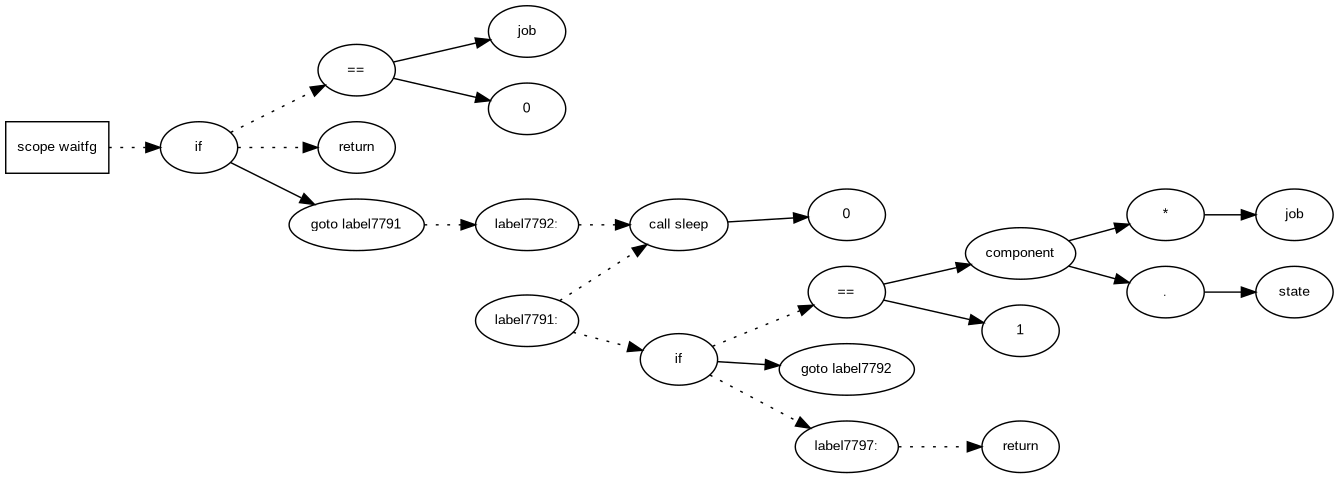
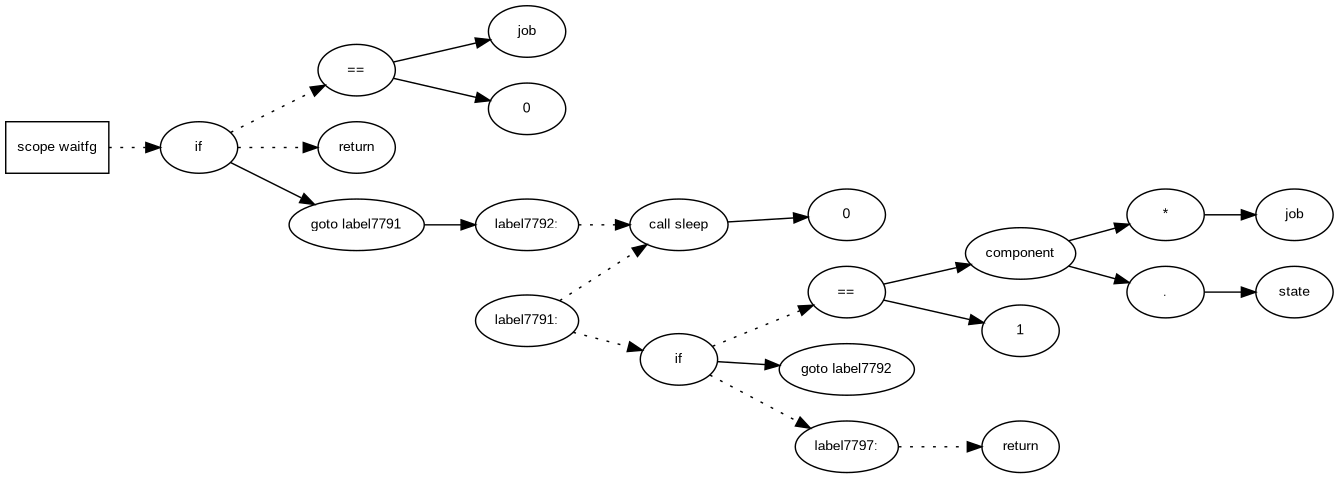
(443, 225) -> (443, 225)
